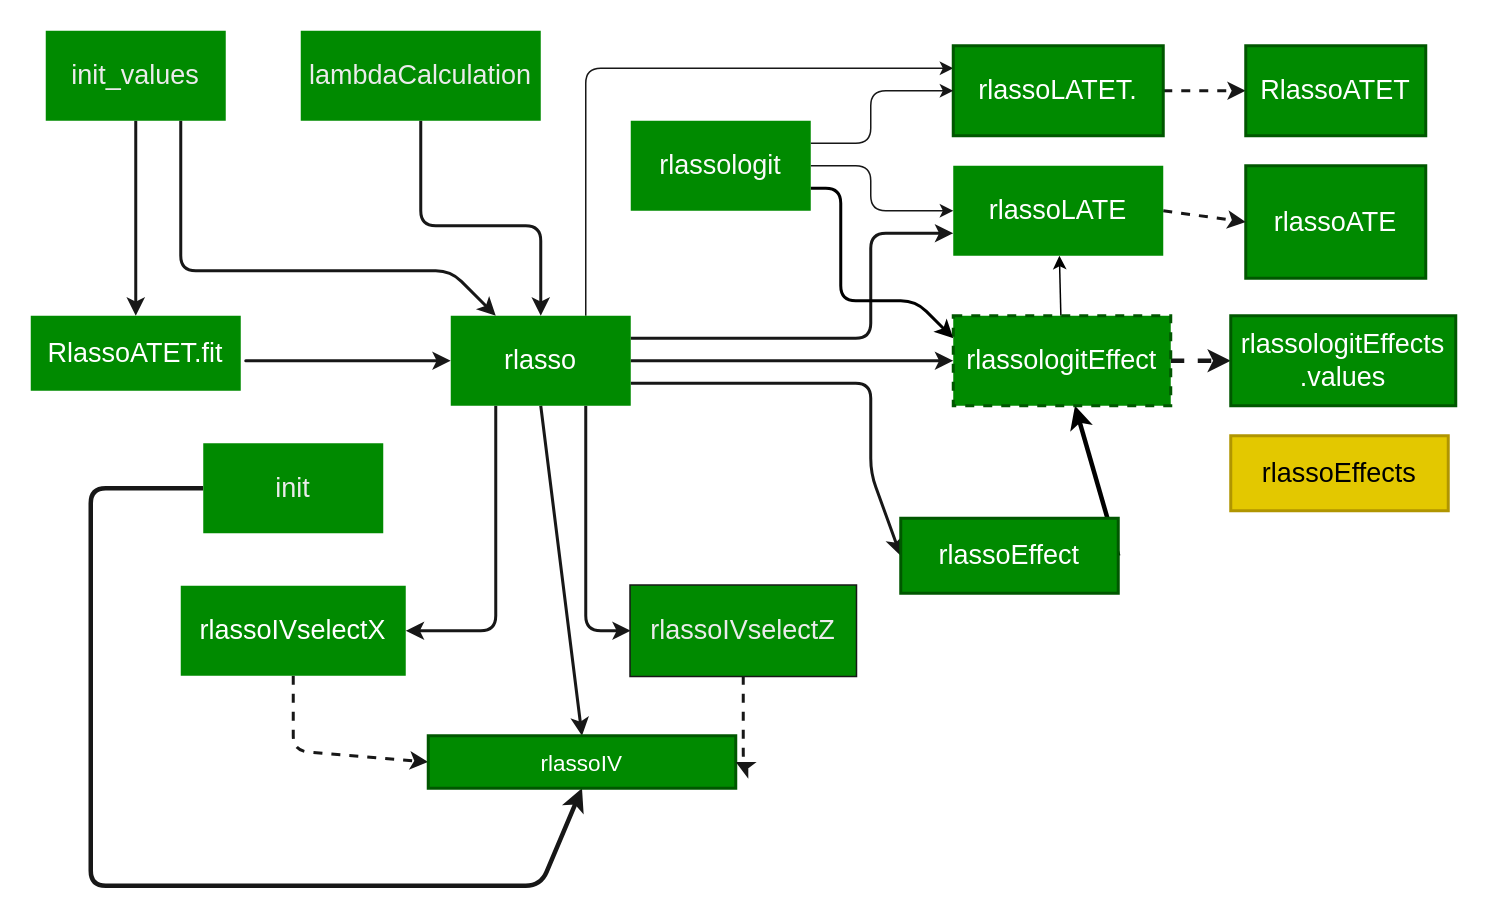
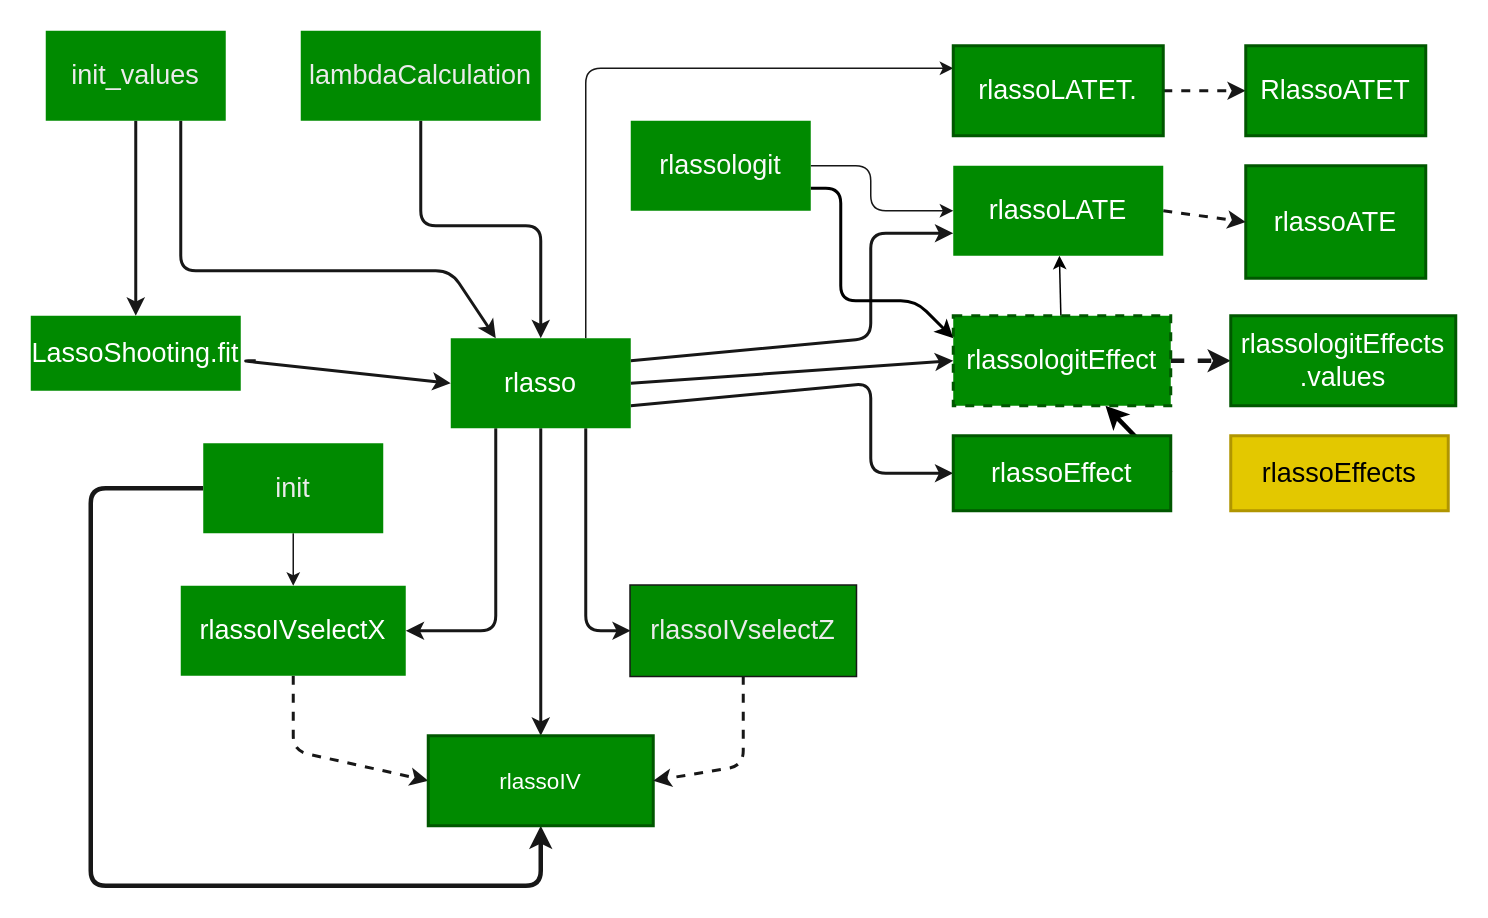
(871, 111) -> none
(136, 353) -> (136, 353)
(541, 361) -> (541, 383)
none -> (293, 555)
(1010, 556) -> (1062, 473)
(582, 762) -> (541, 781)
